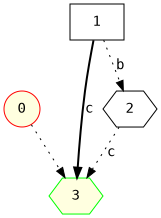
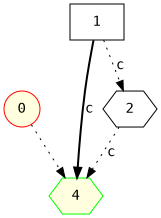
(120, 66) -> (120, 66)
(76, 196) -> (76, 196)
